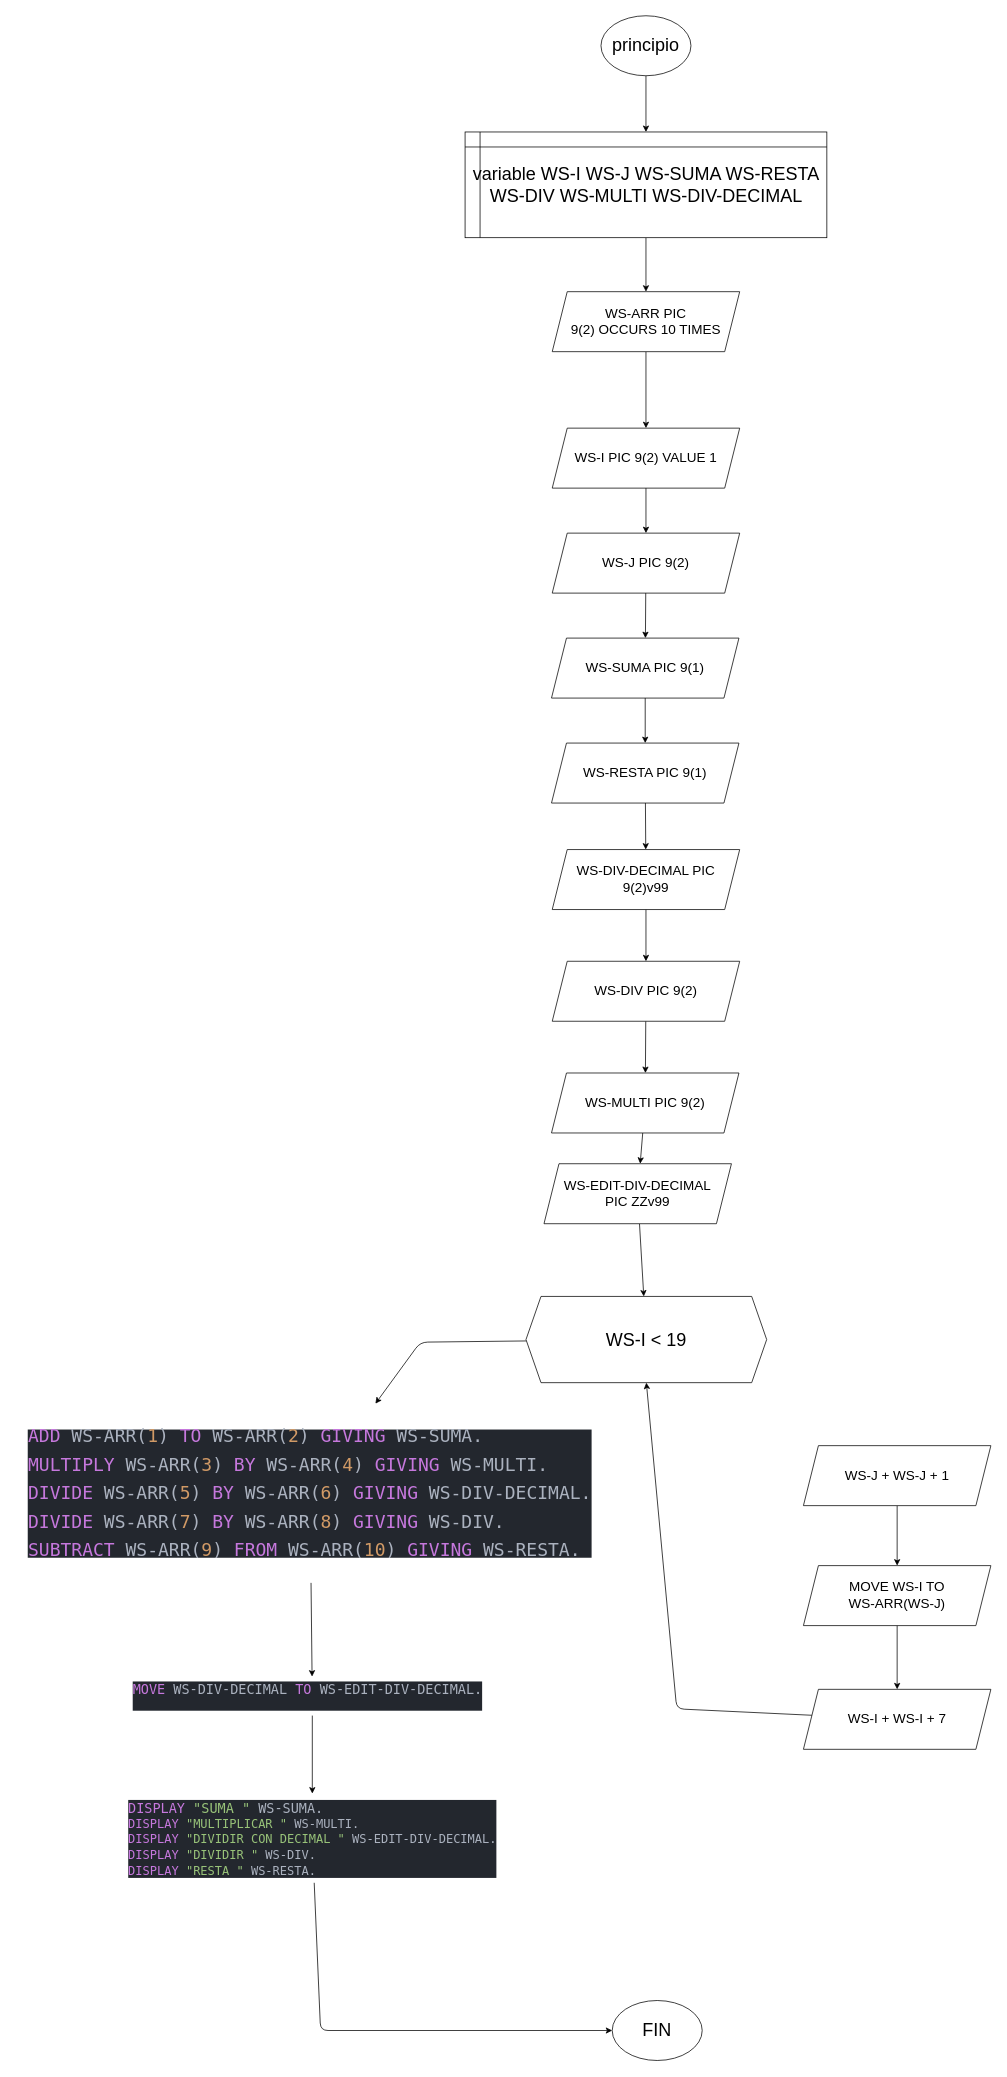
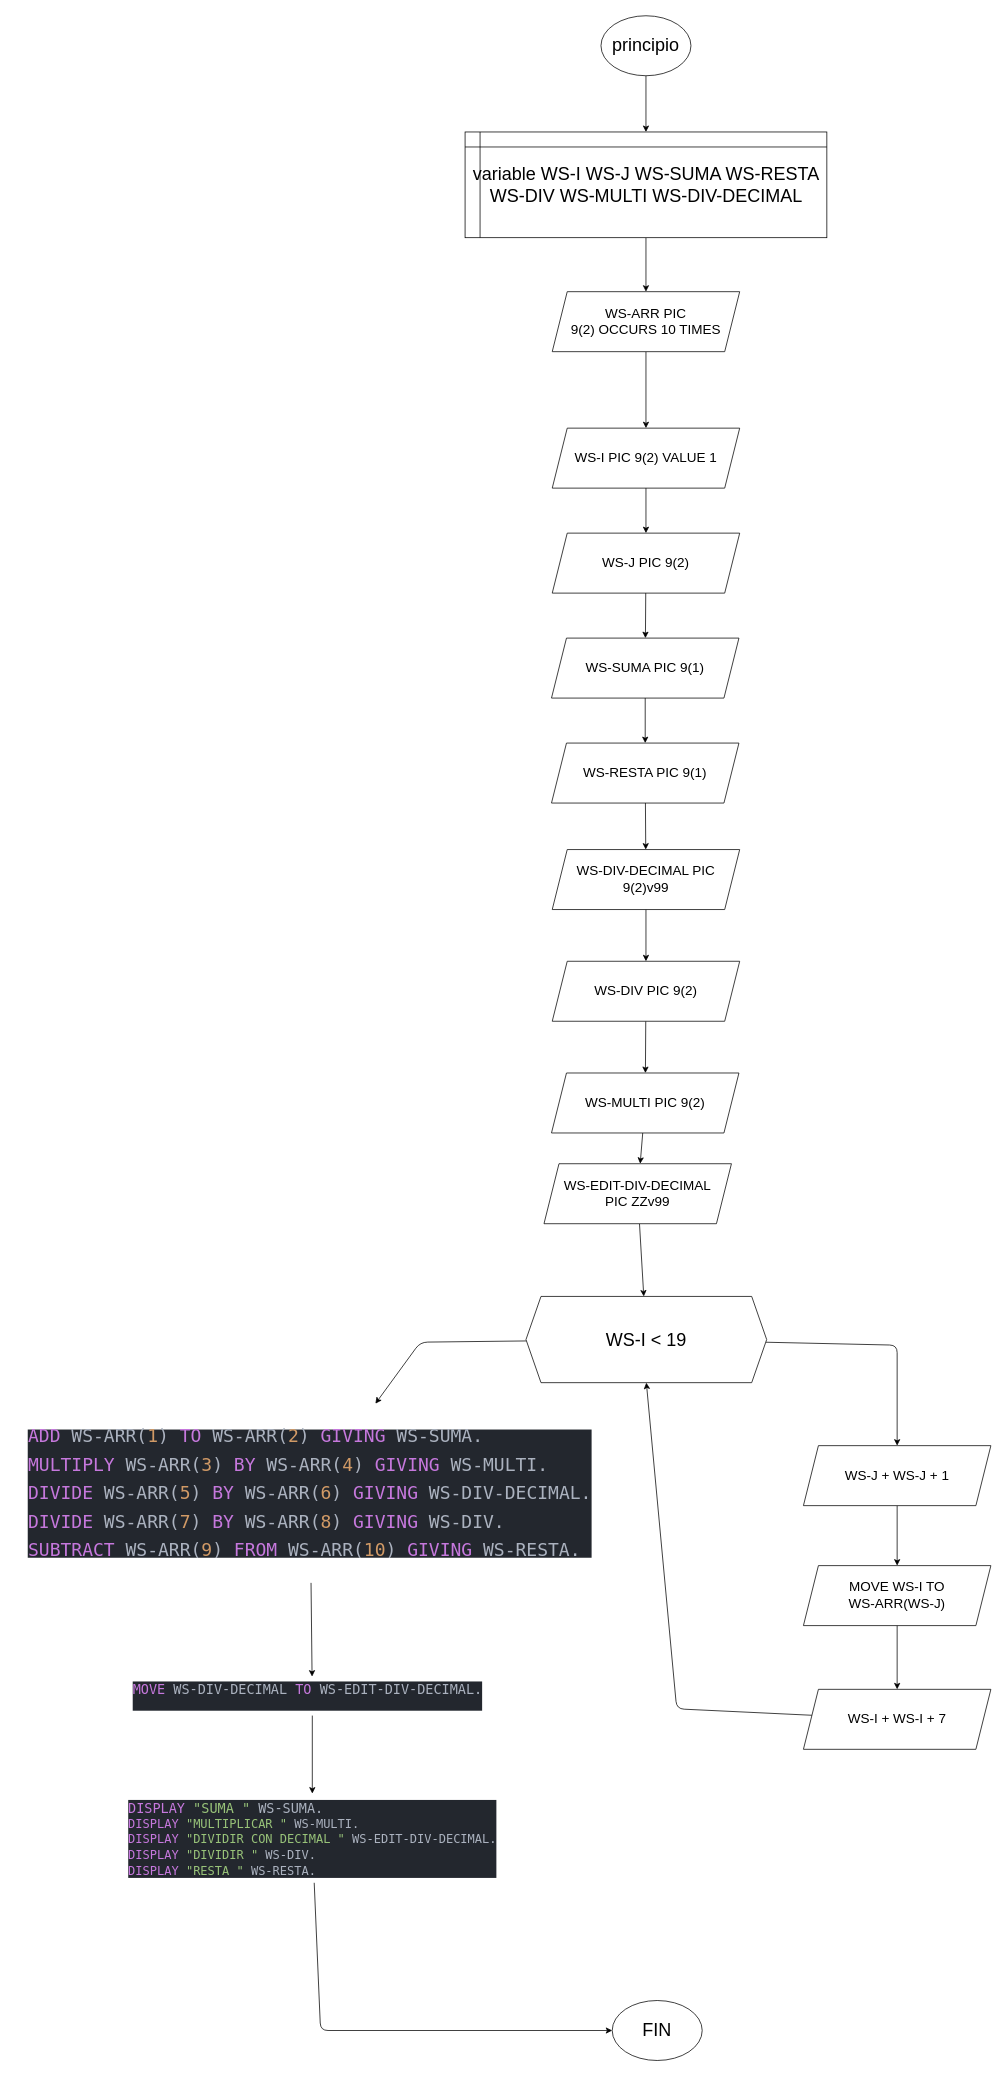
none -> (875, 1345)
